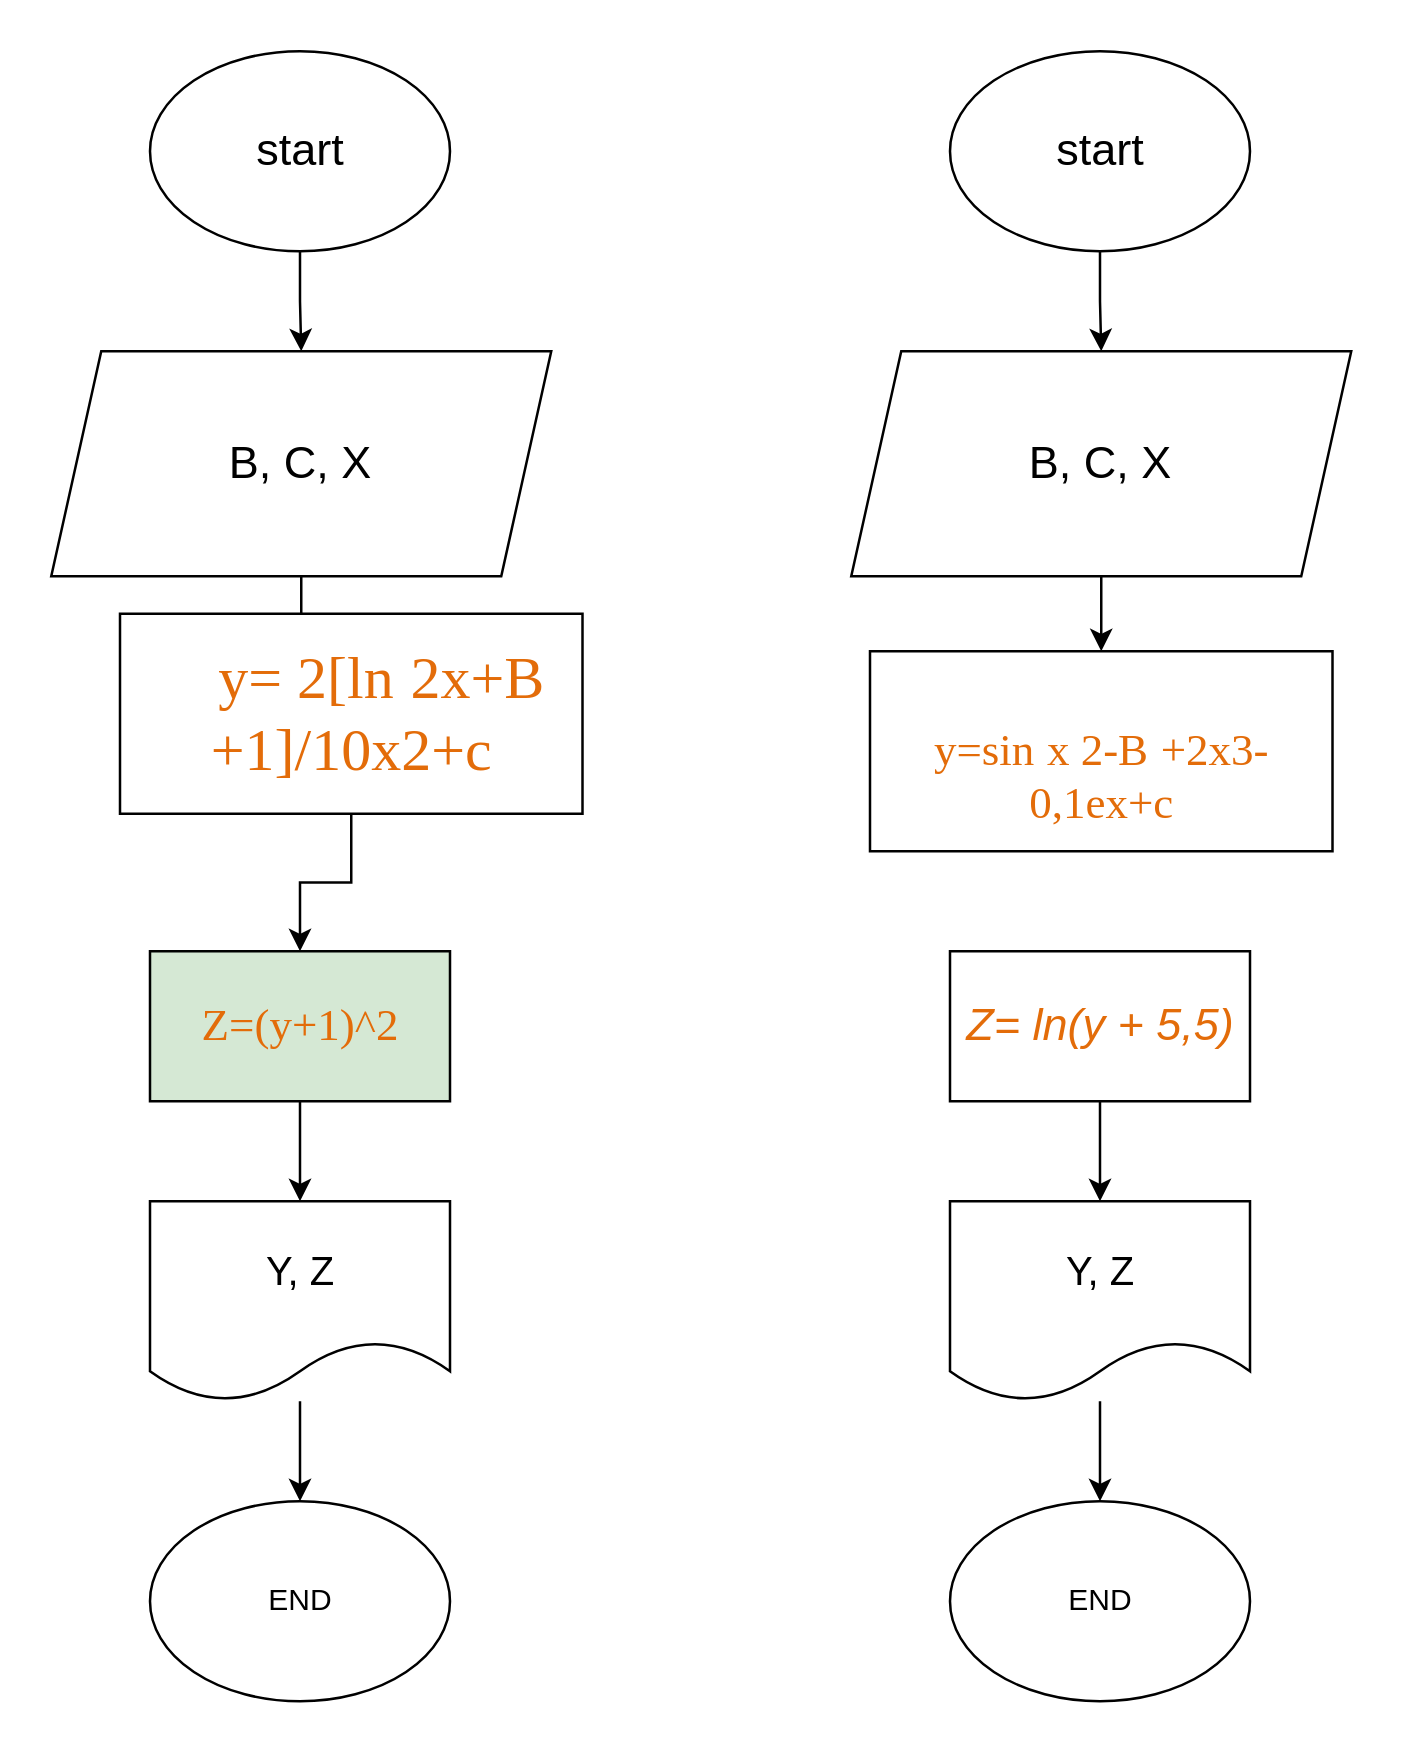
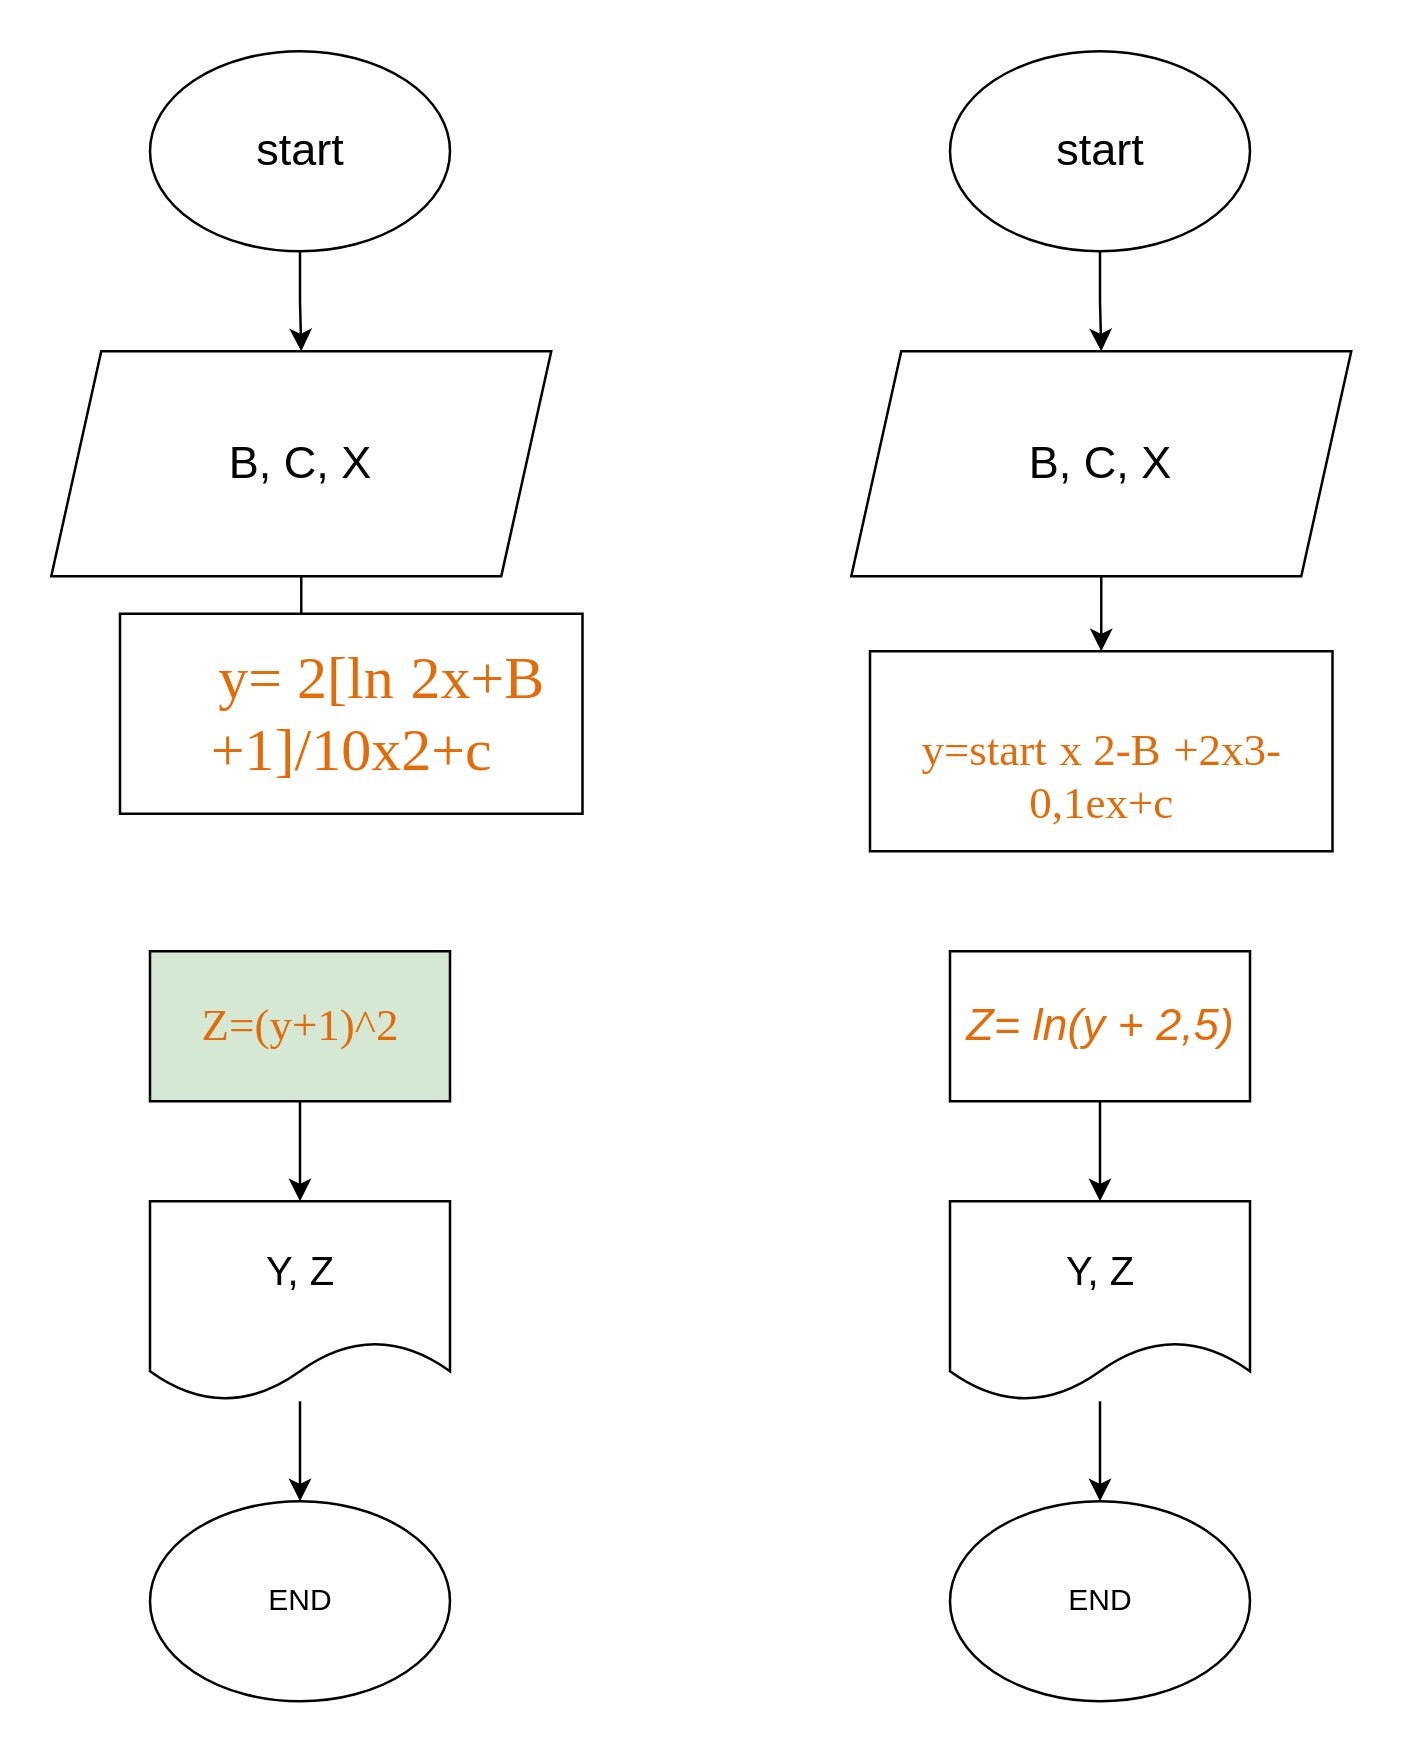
(1103, 751) -> (1103, 751)
(334, 883) -> none
(1101, 1026) -> (1101, 1026)
